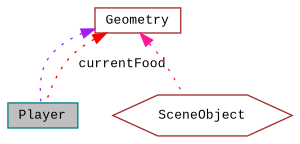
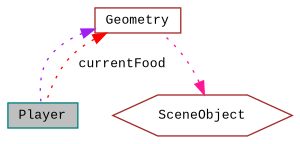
(168, 68) -> (183, 55)
